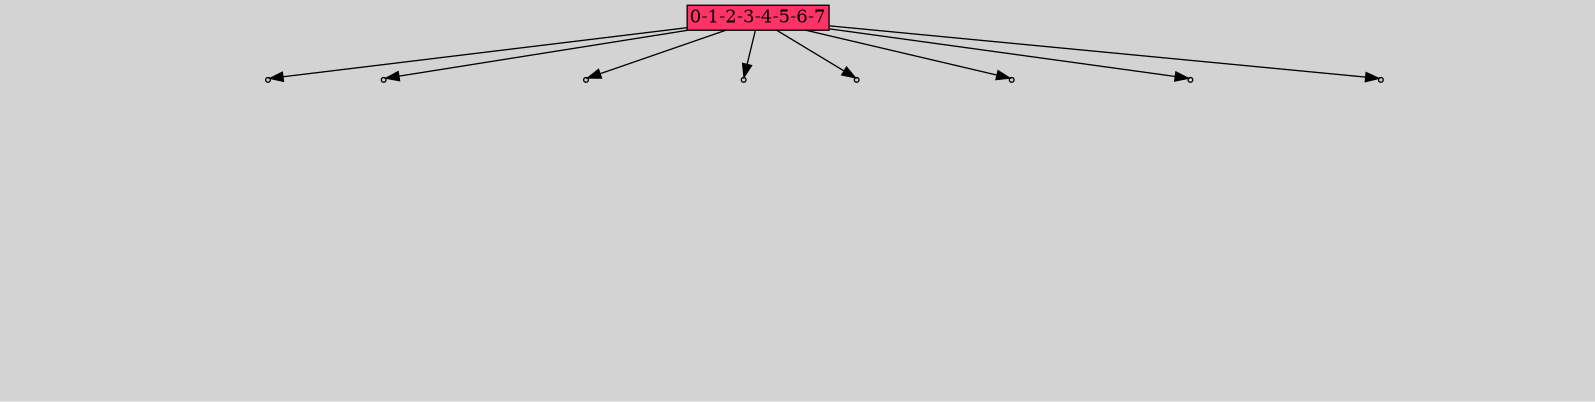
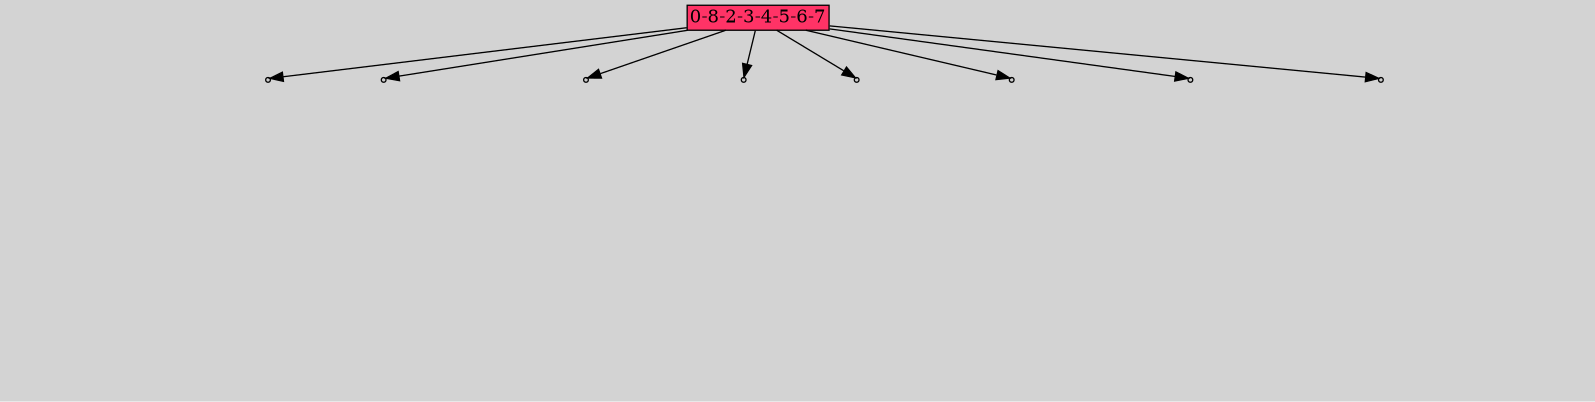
(758, 18) -> (758, 18)
